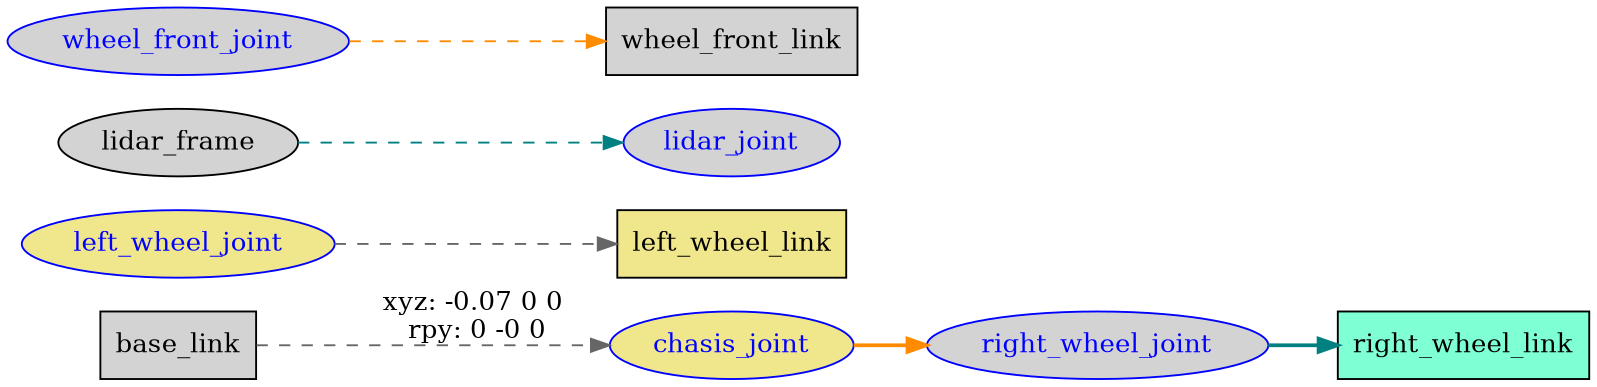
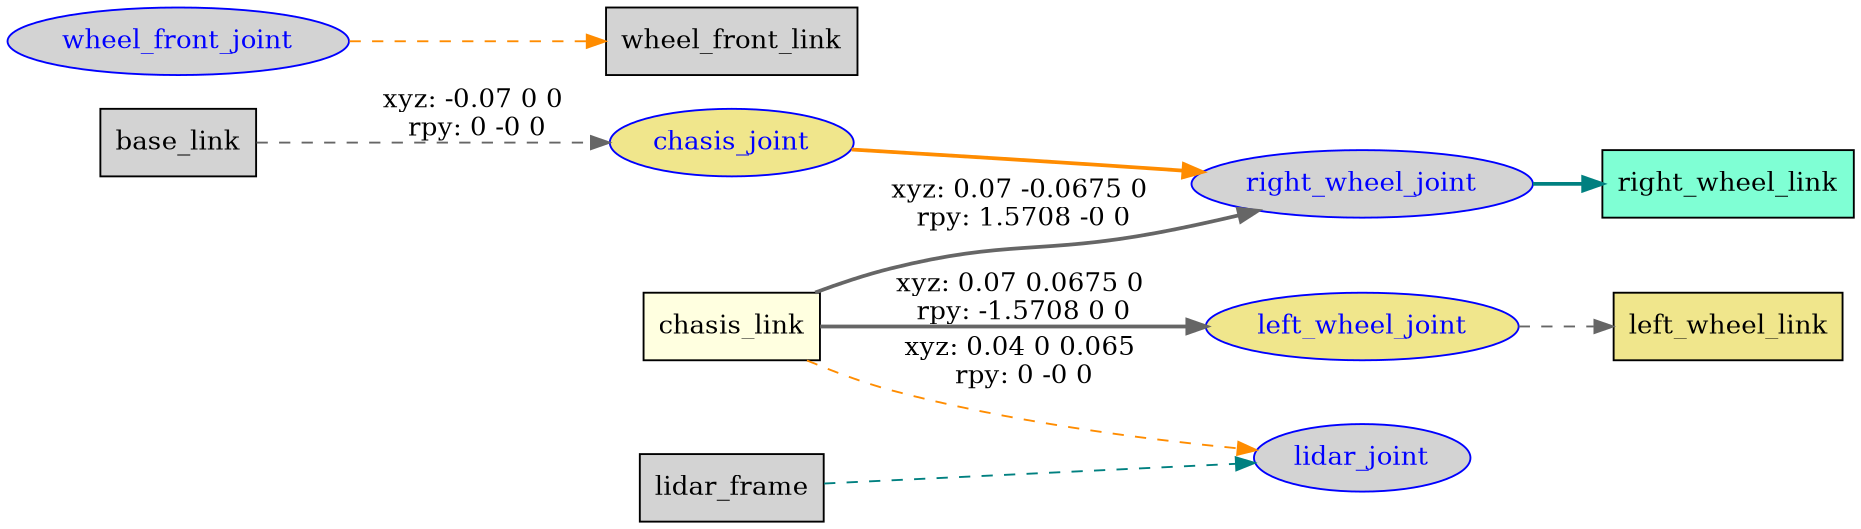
(178, 143) -> (732, 488)
none -> (732, 326)
